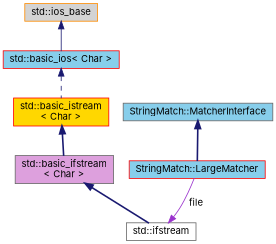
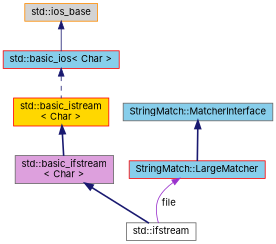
(185, 198) -> (158, 200)
